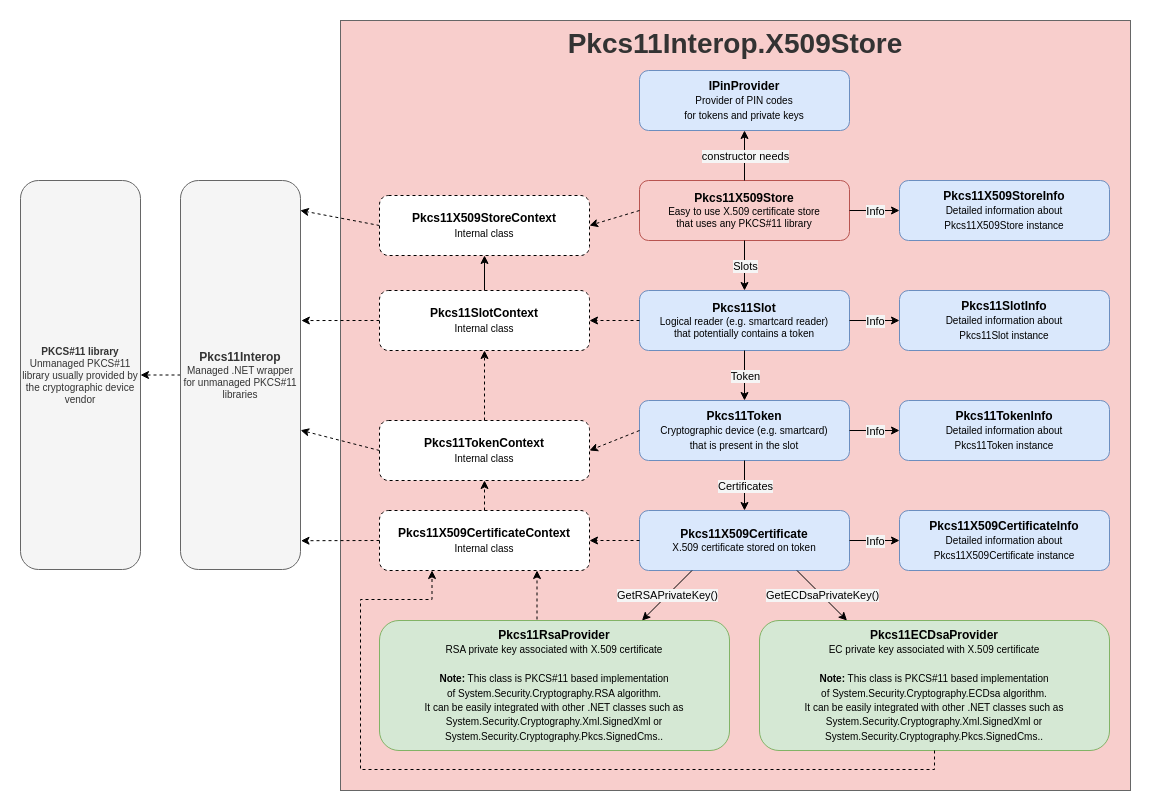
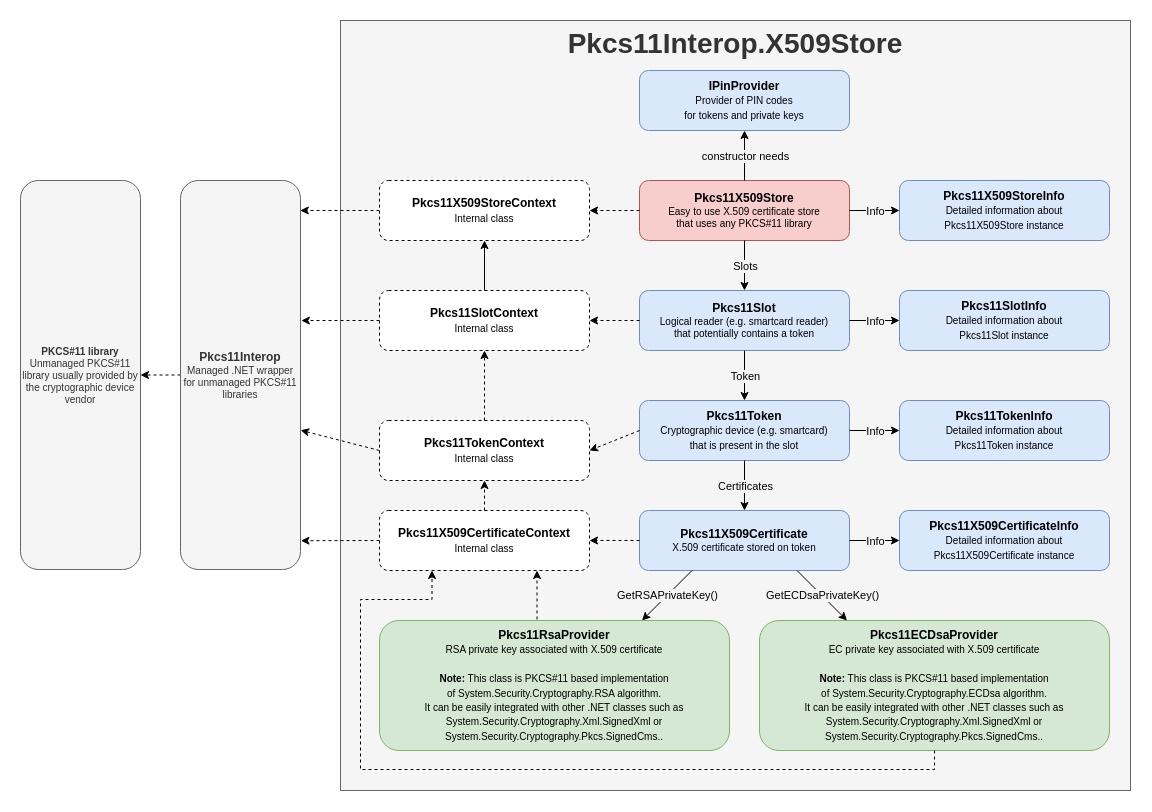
(736, 34) -> (736, 34)
(485, 226) -> (485, 211)
